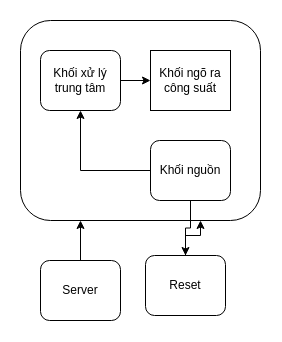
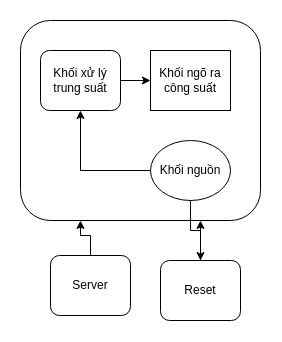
(81, 81) -> (81, 81)
(191, 171) -> (191, 171)
(186, 286) -> (201, 291)
(81, 291) -> (91, 286)
